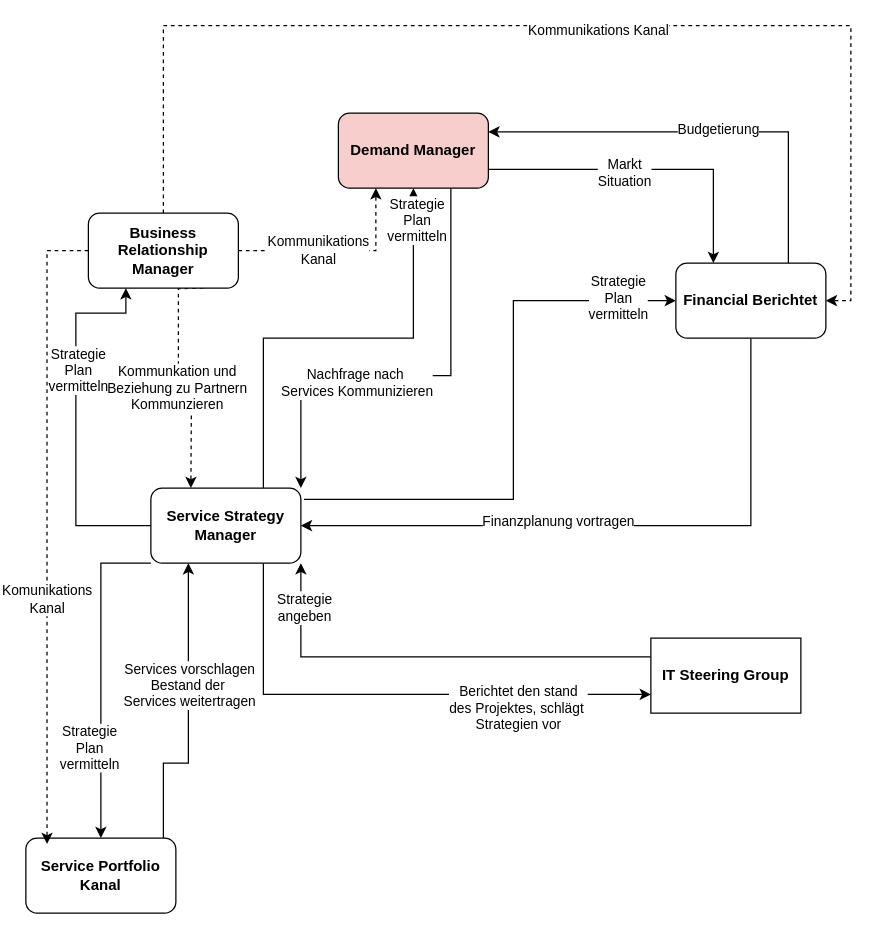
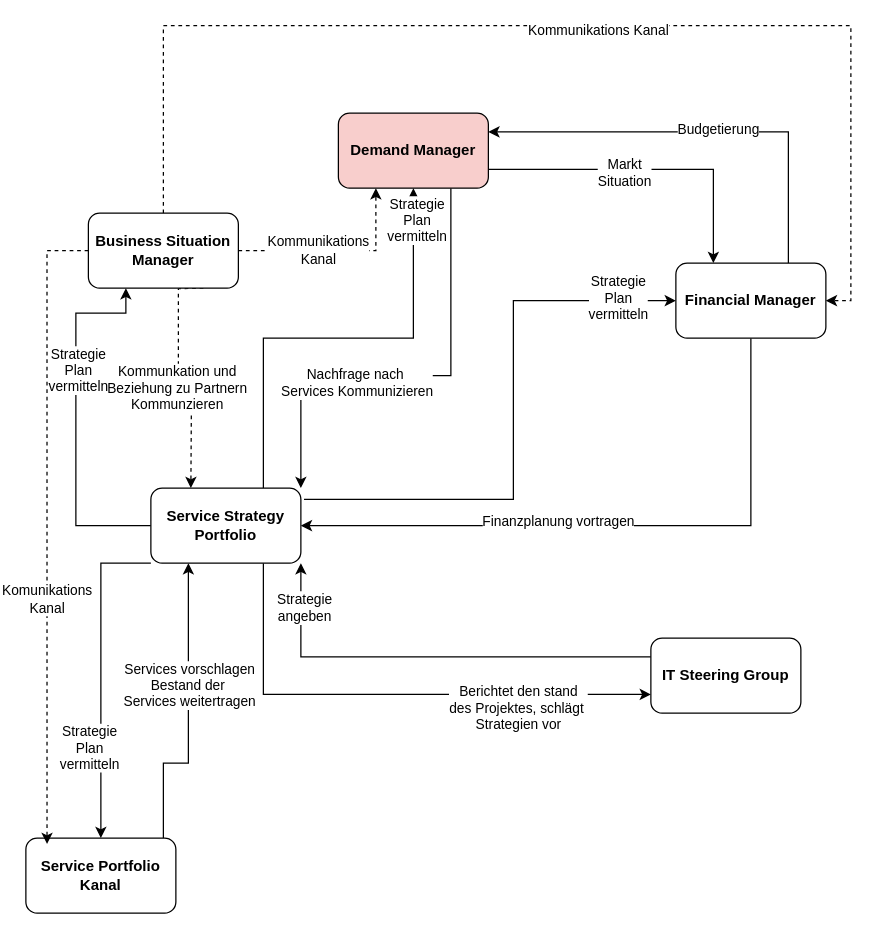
(163, 251) -> (163, 251)
(751, 301) -> (751, 301)
(226, 526) -> (226, 526)
(726, 676) -> (726, 676)
